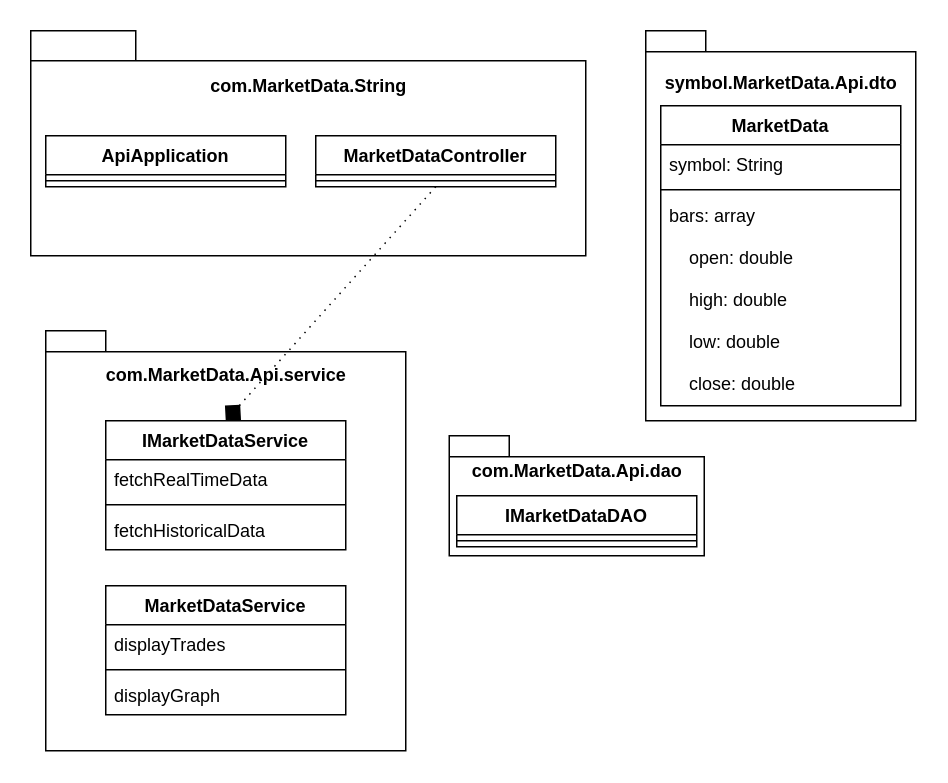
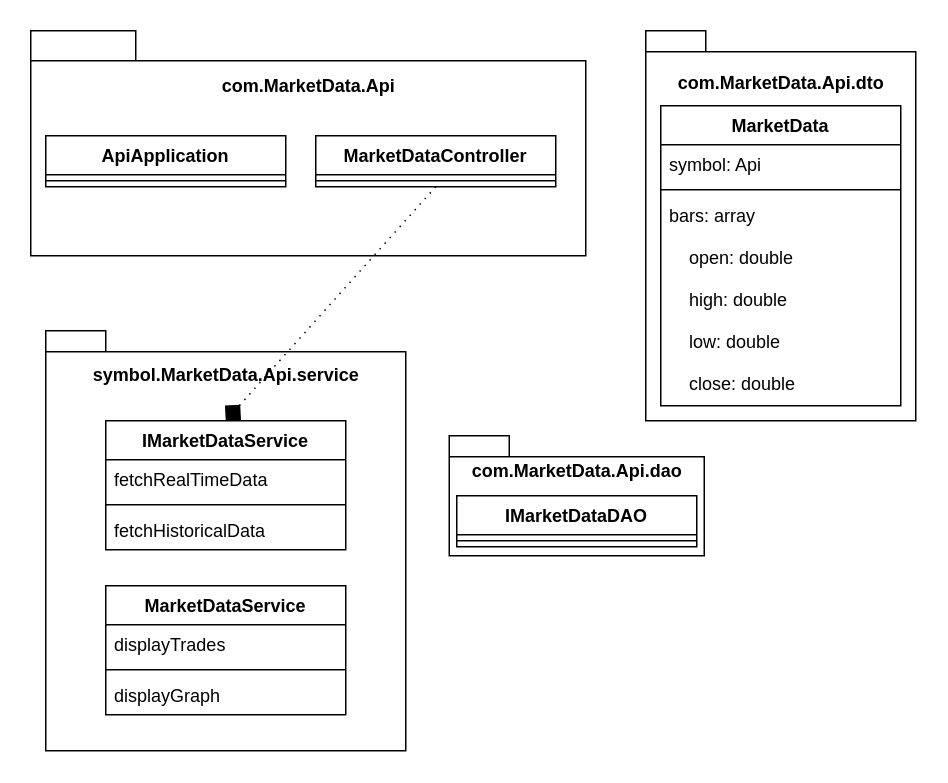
(309, 151) -> (309, 151)
(730, 165) -> (715, 165)
(782, 233) -> (782, 233)
(227, 548) -> (227, 548)
